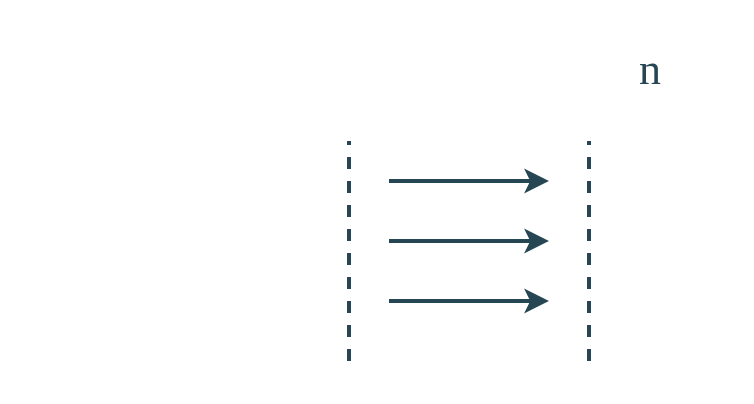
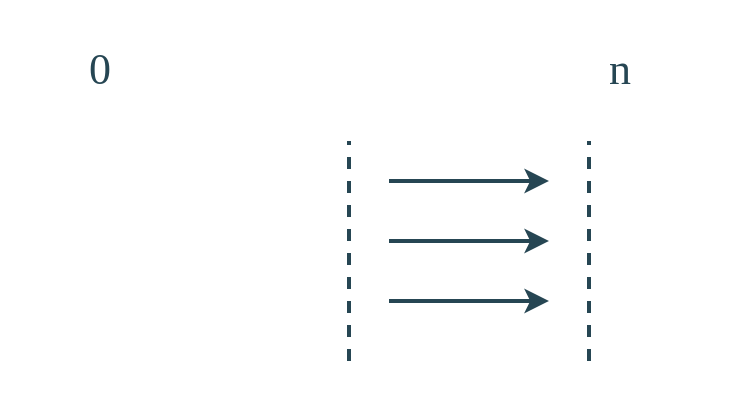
none -> (101, 71)
(651, 71) -> (621, 71)
